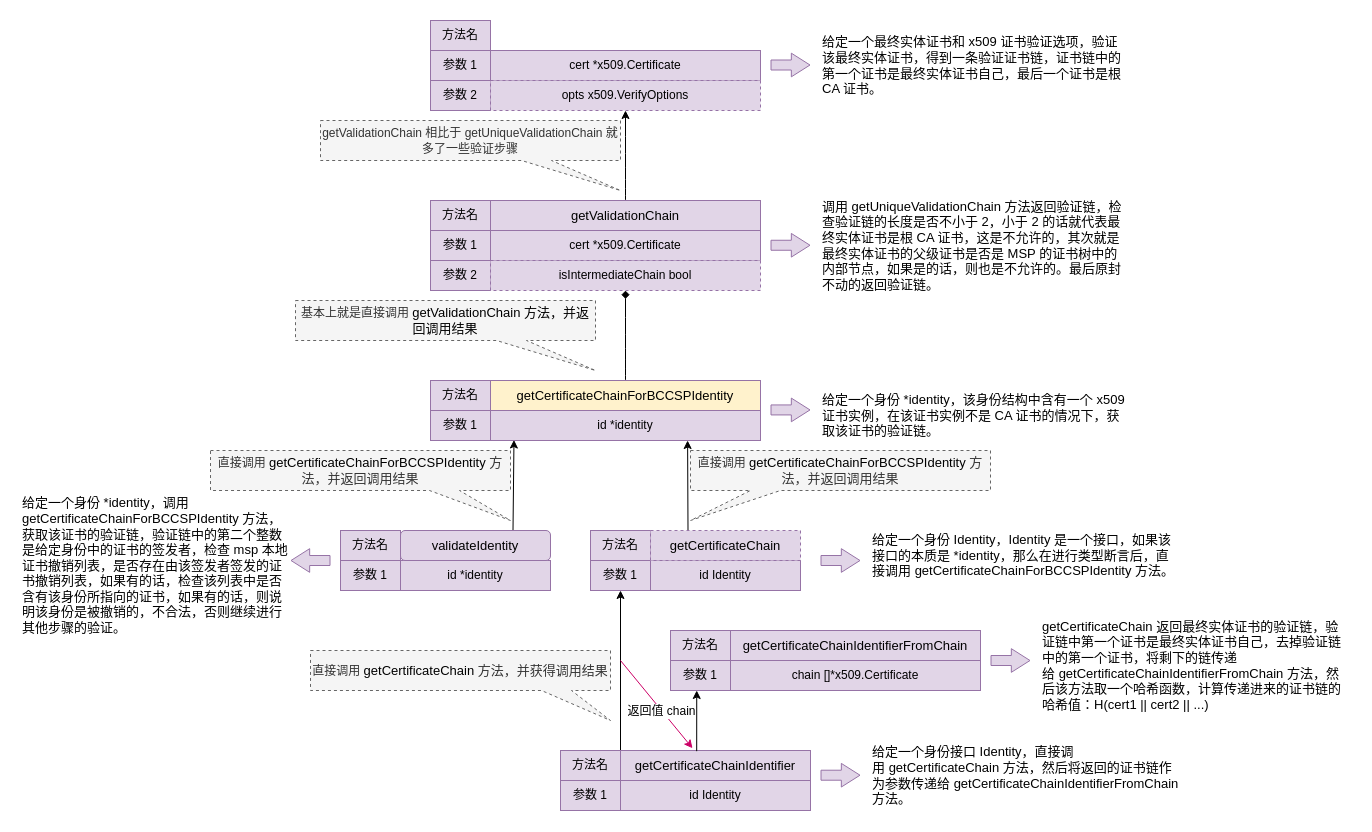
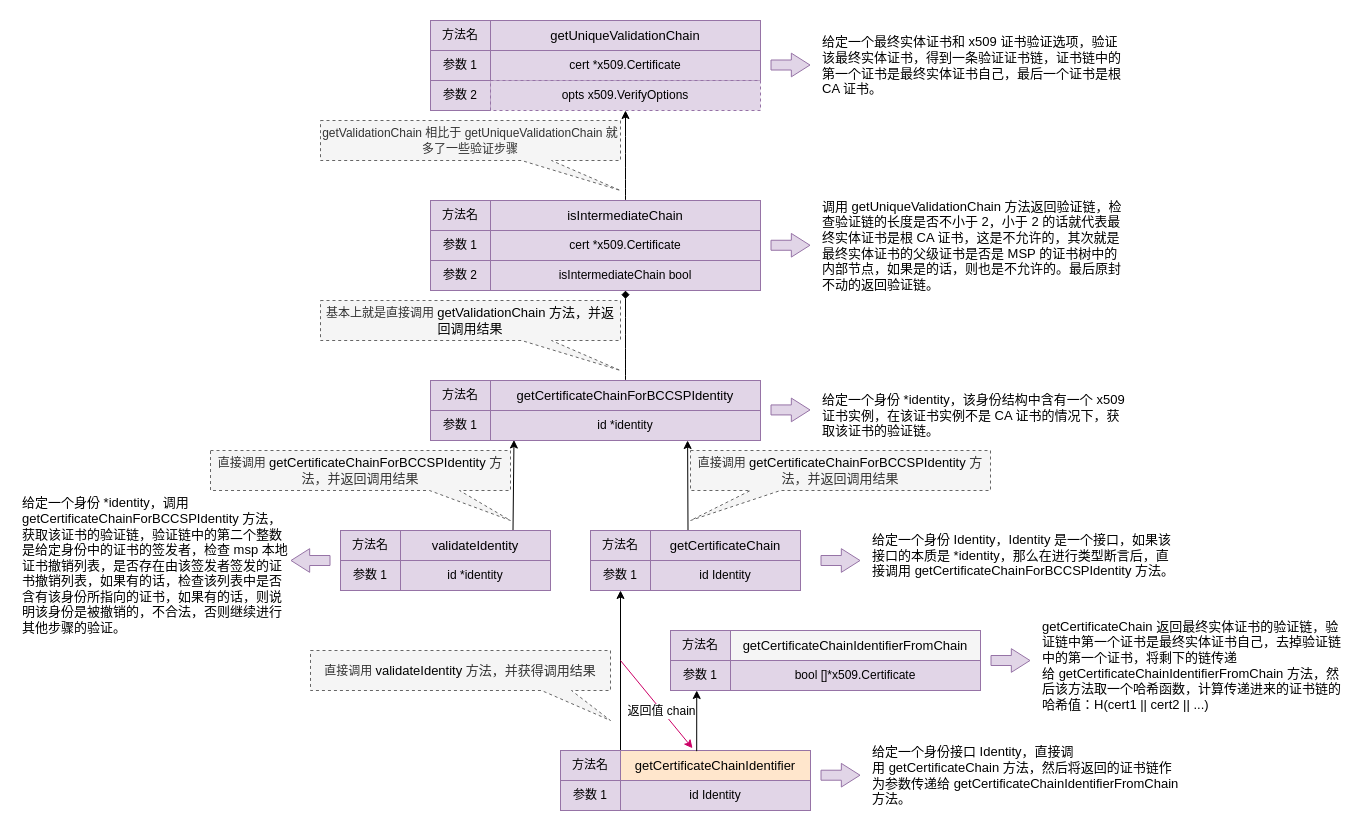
none -> (626, 36)
(626, 216) -> (626, 216)
(626, 276) -> (626, 276)
(446, 336) -> (471, 336)
(626, 396) -> (626, 396)
(476, 546) -> (476, 546)
(726, 546) -> (726, 546)
(856, 646) -> (856, 646)
(461, 671) -> (461, 671)
(856, 676) -> (856, 676)
(716, 766) -> (716, 766)
